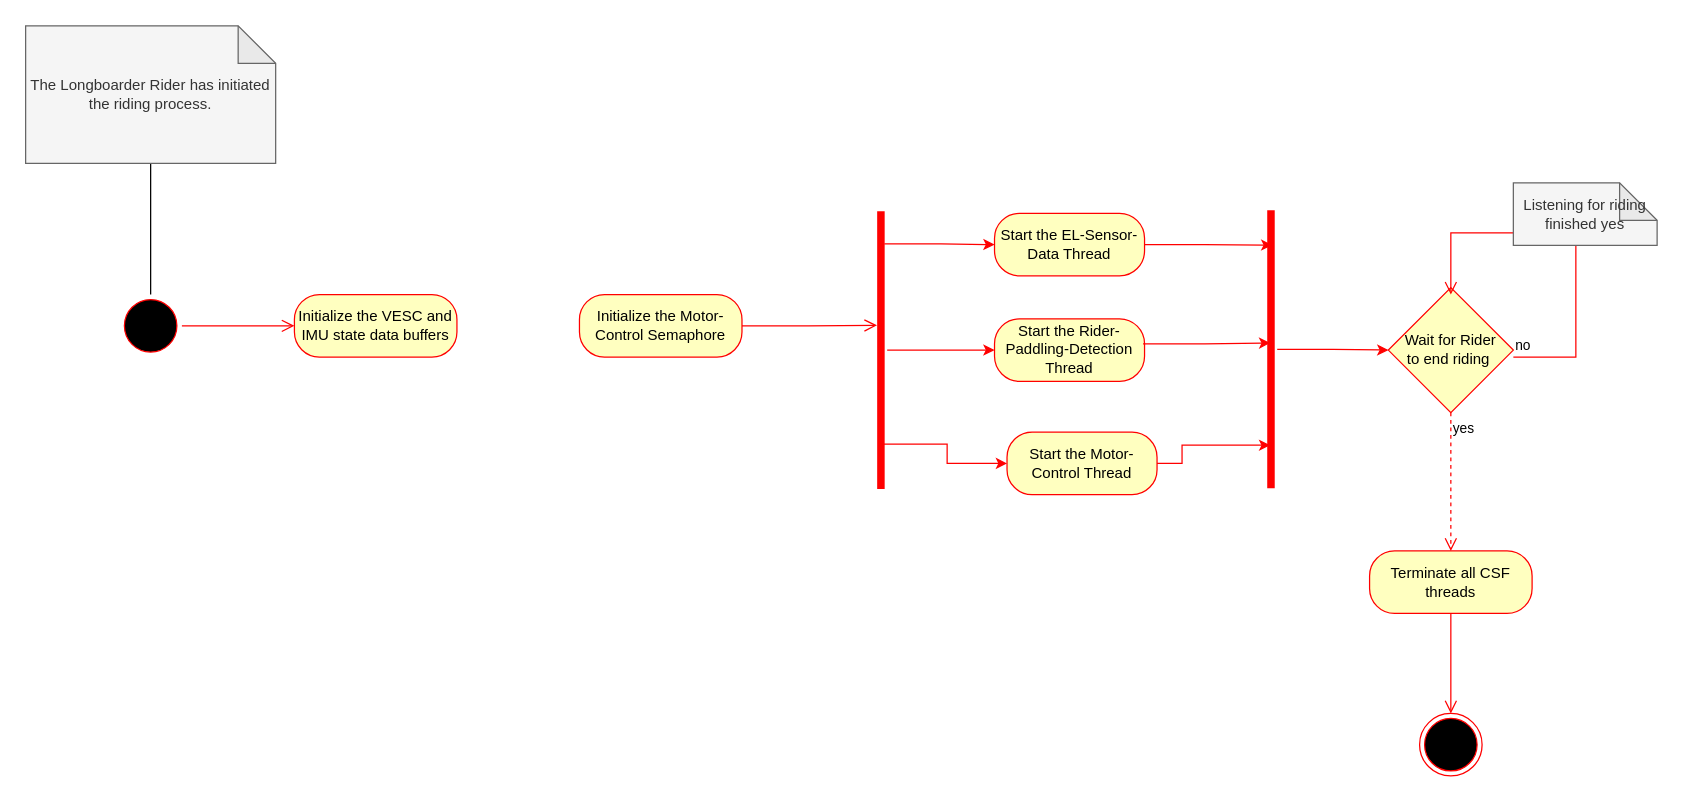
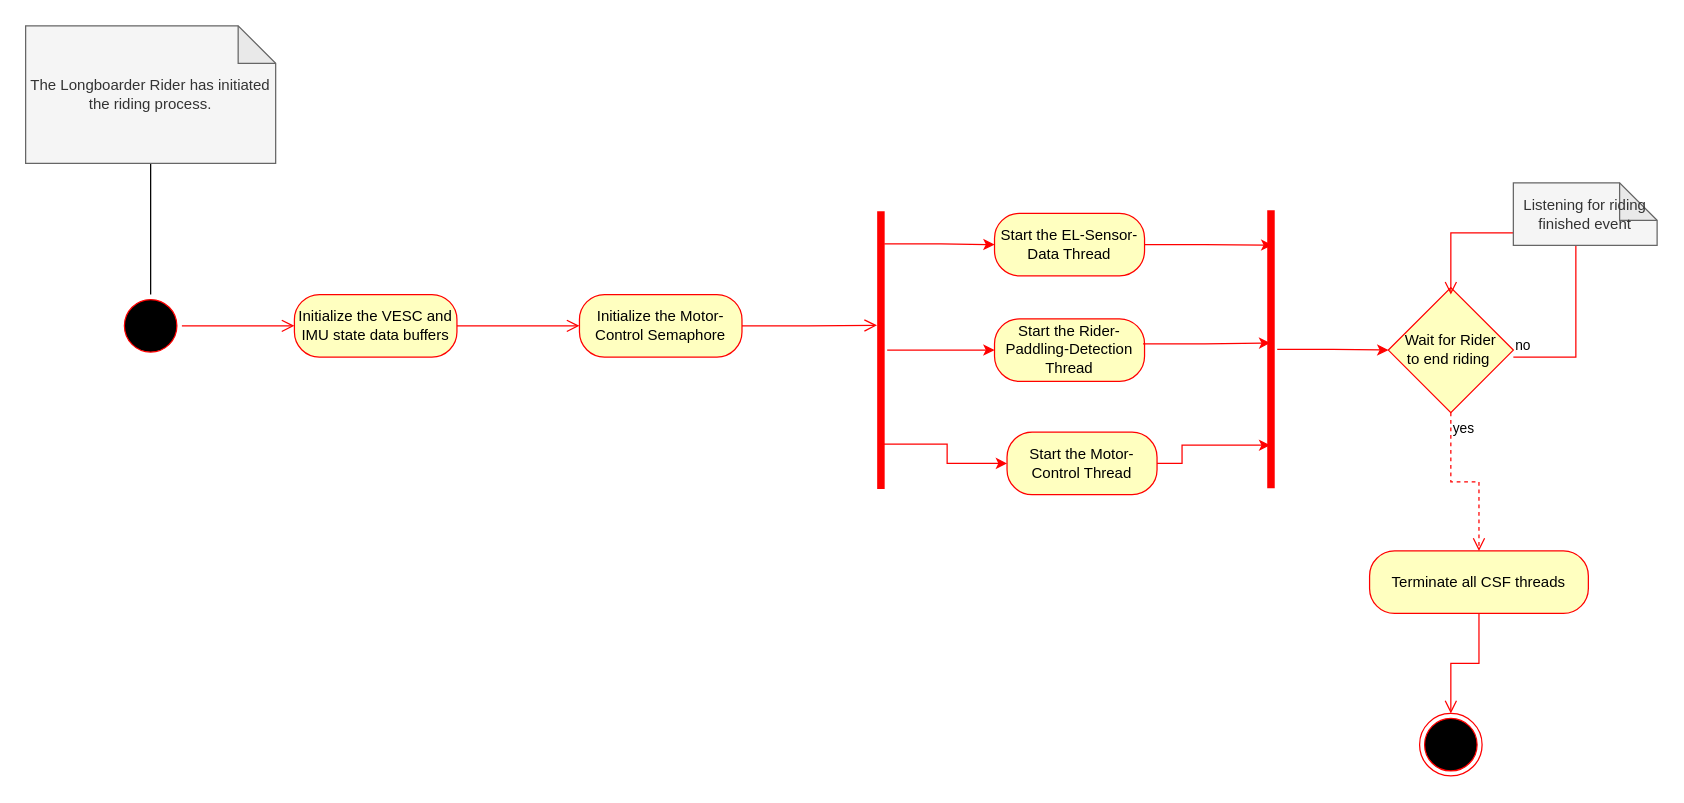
(1585, 214) -> (1585, 214)
none -> (516, 326)
(1451, 582) -> (1479, 582)
